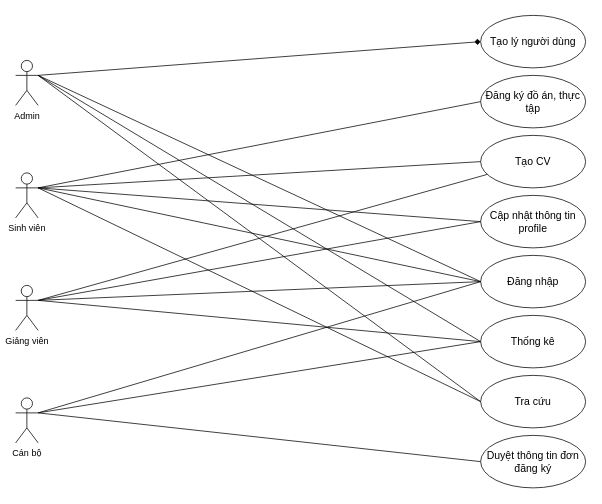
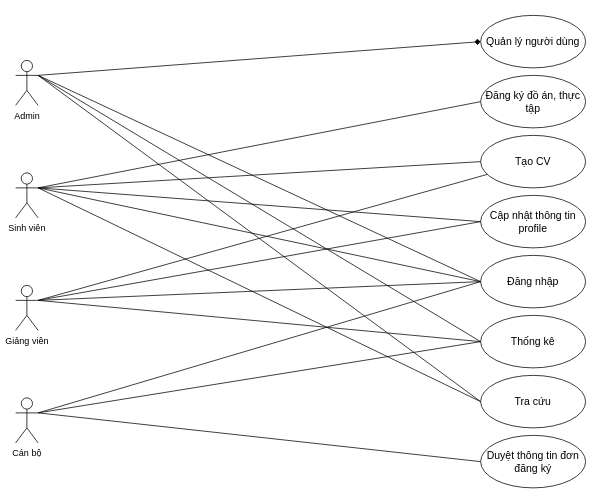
(533, 42) -> (533, 42)
